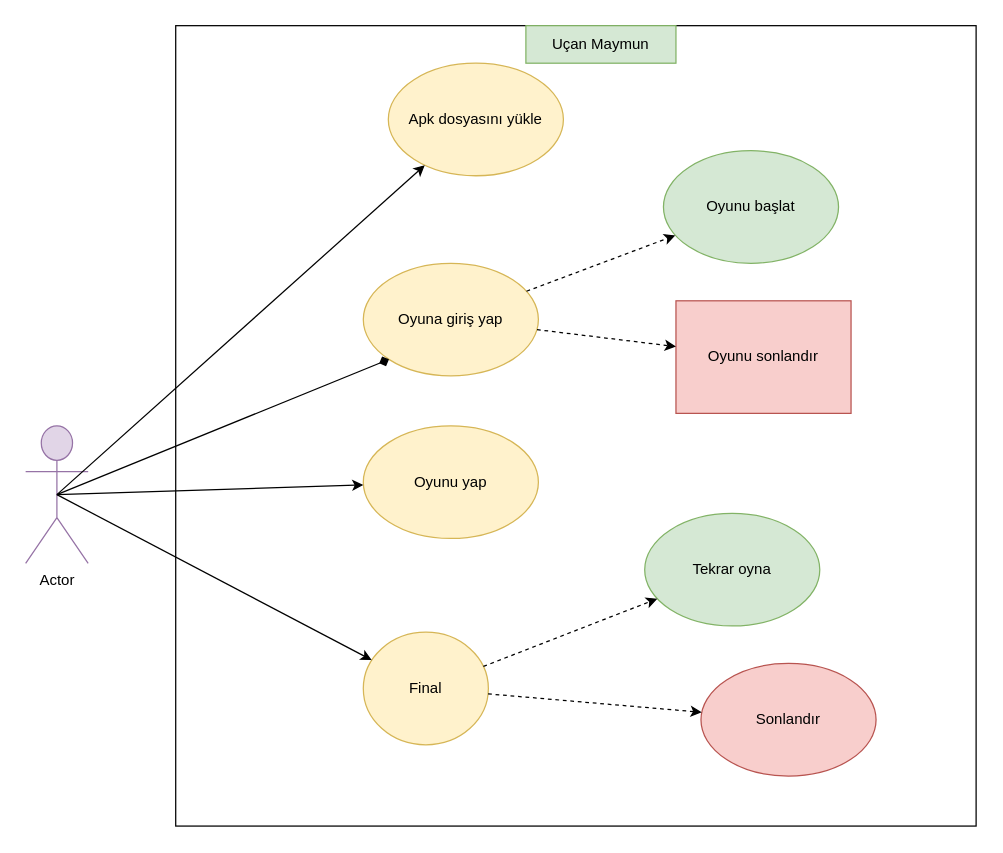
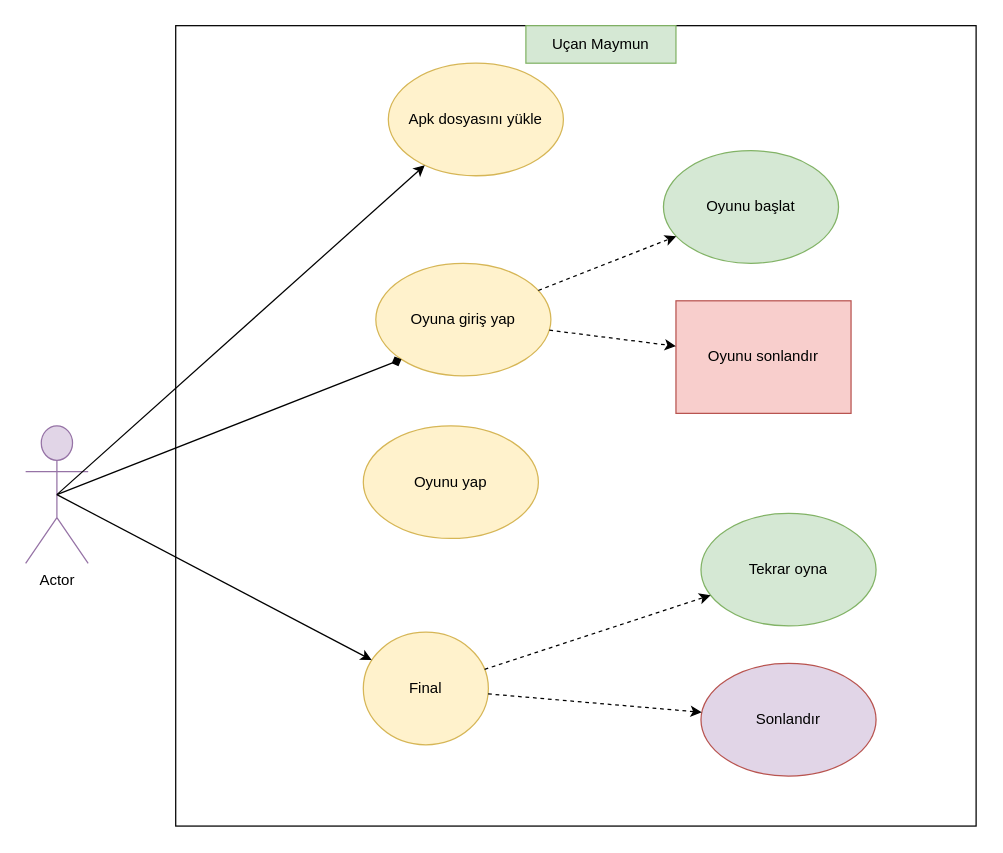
(451, 319) -> (463, 319)
(208, 490) -> none
(732, 569) -> (788, 569)
(788, 719) -> (788, 719)
